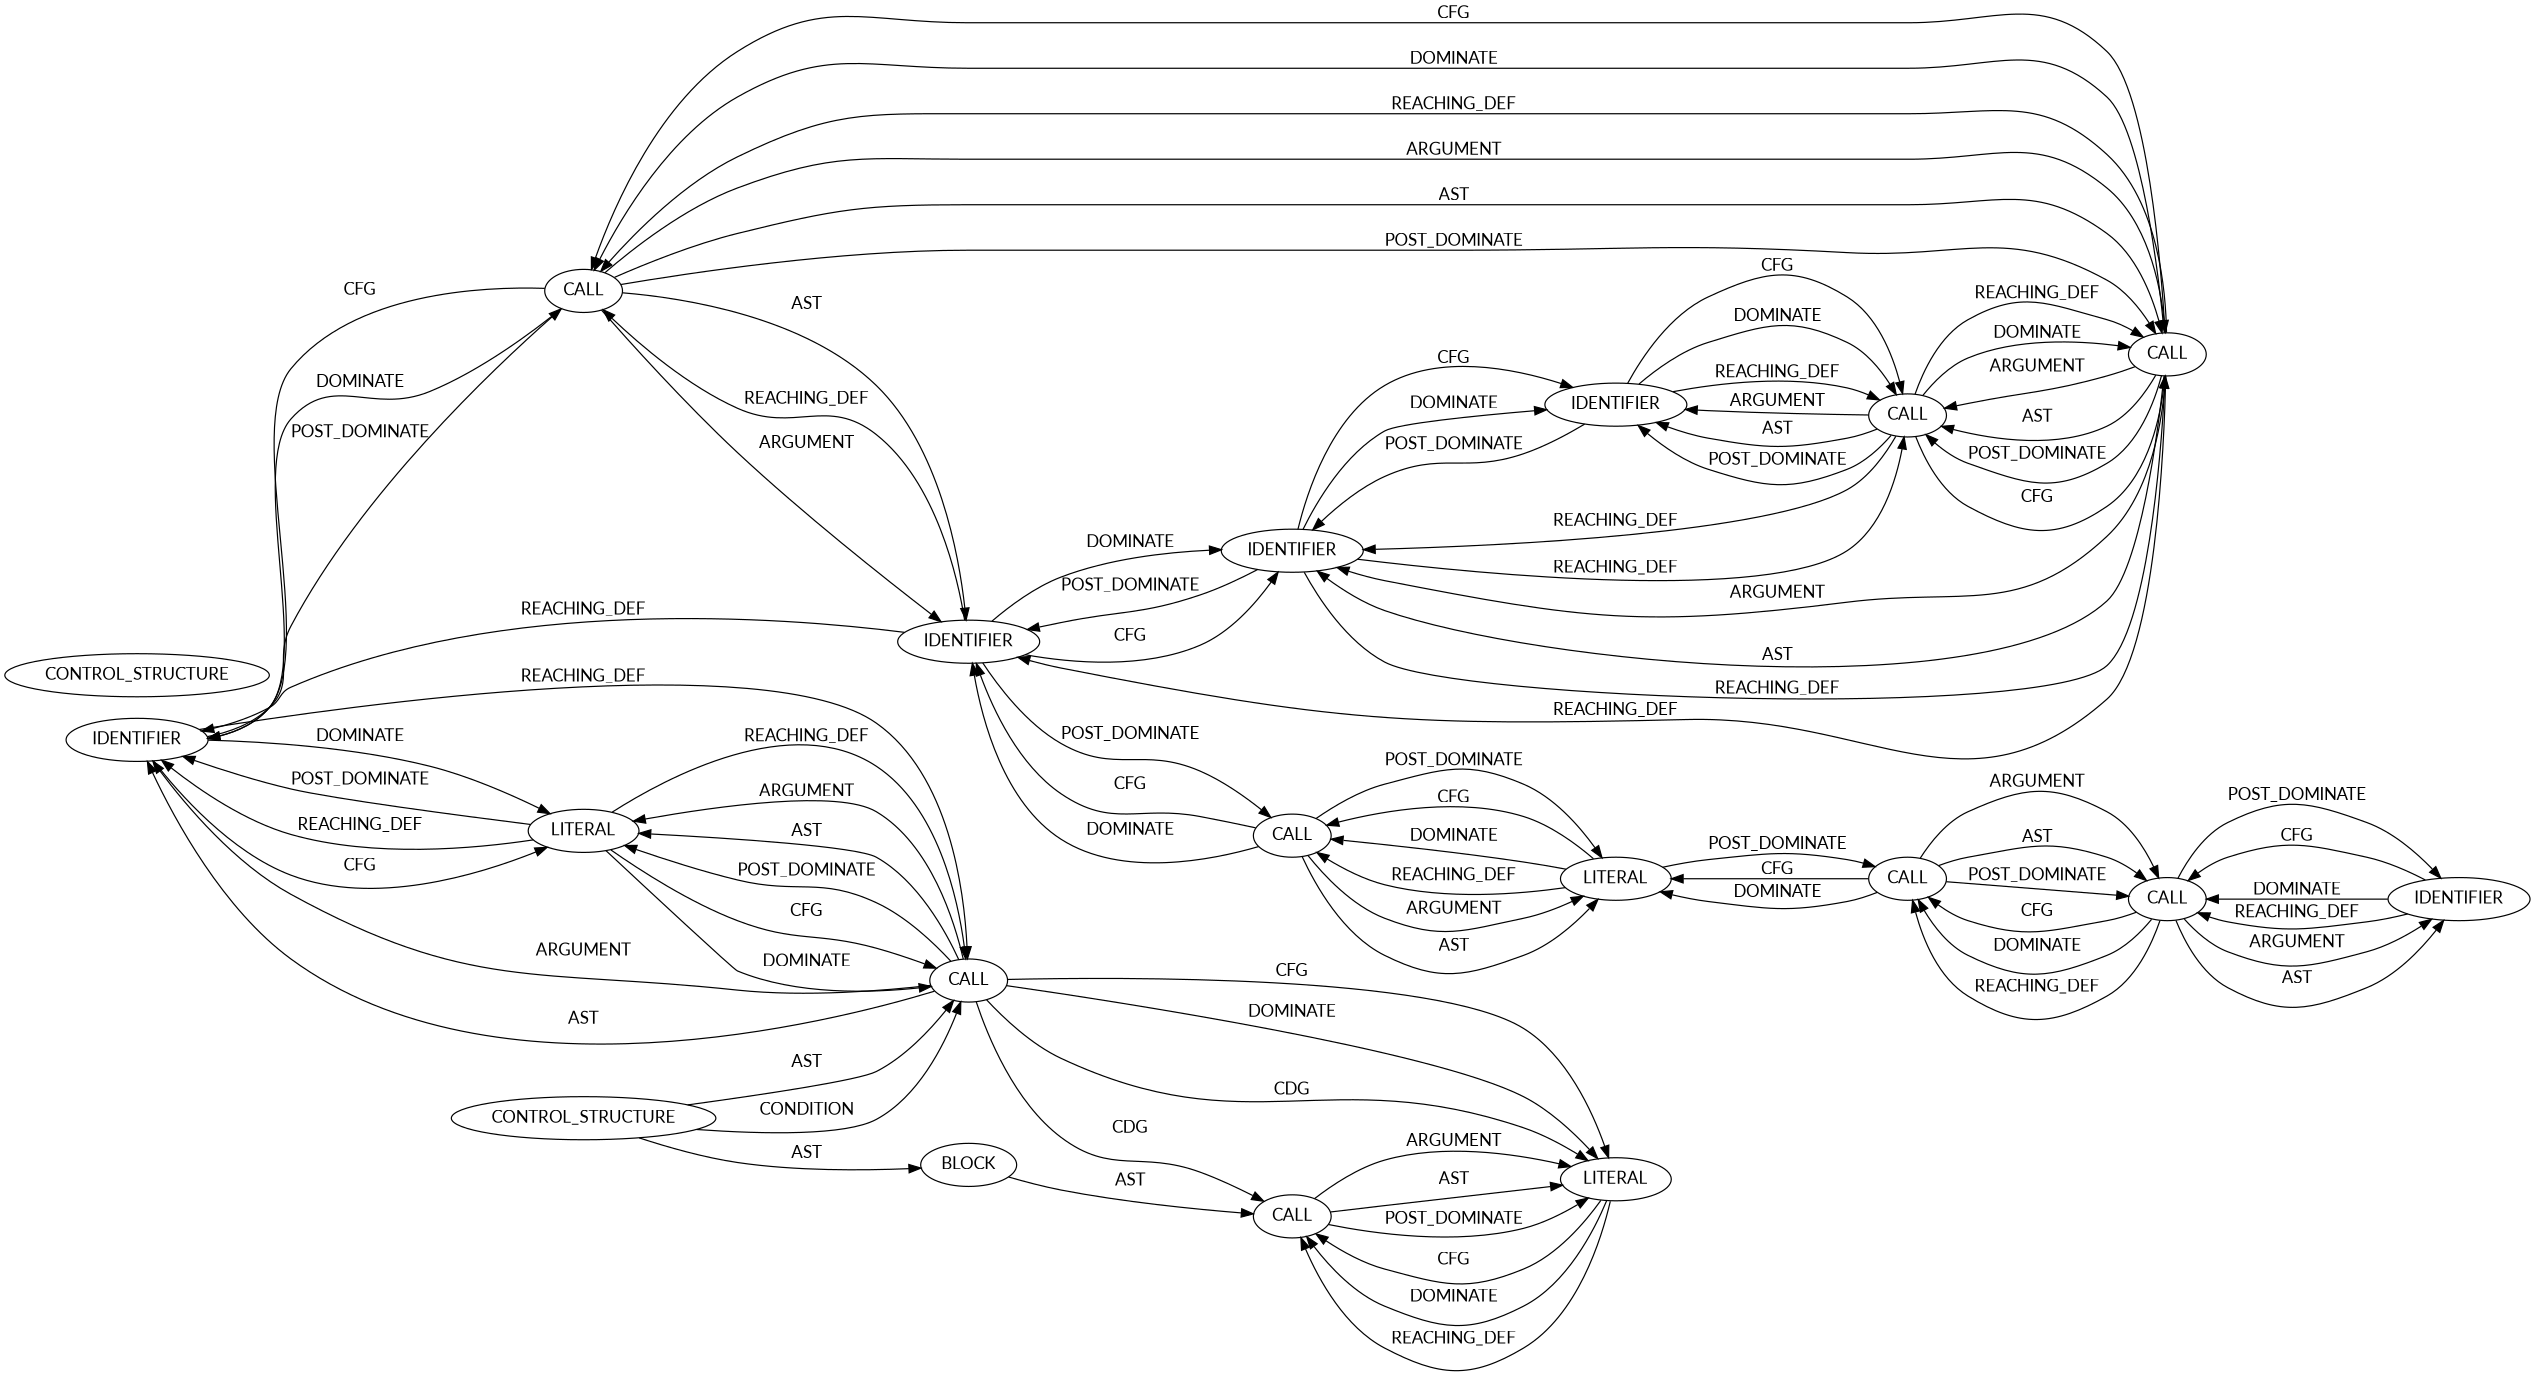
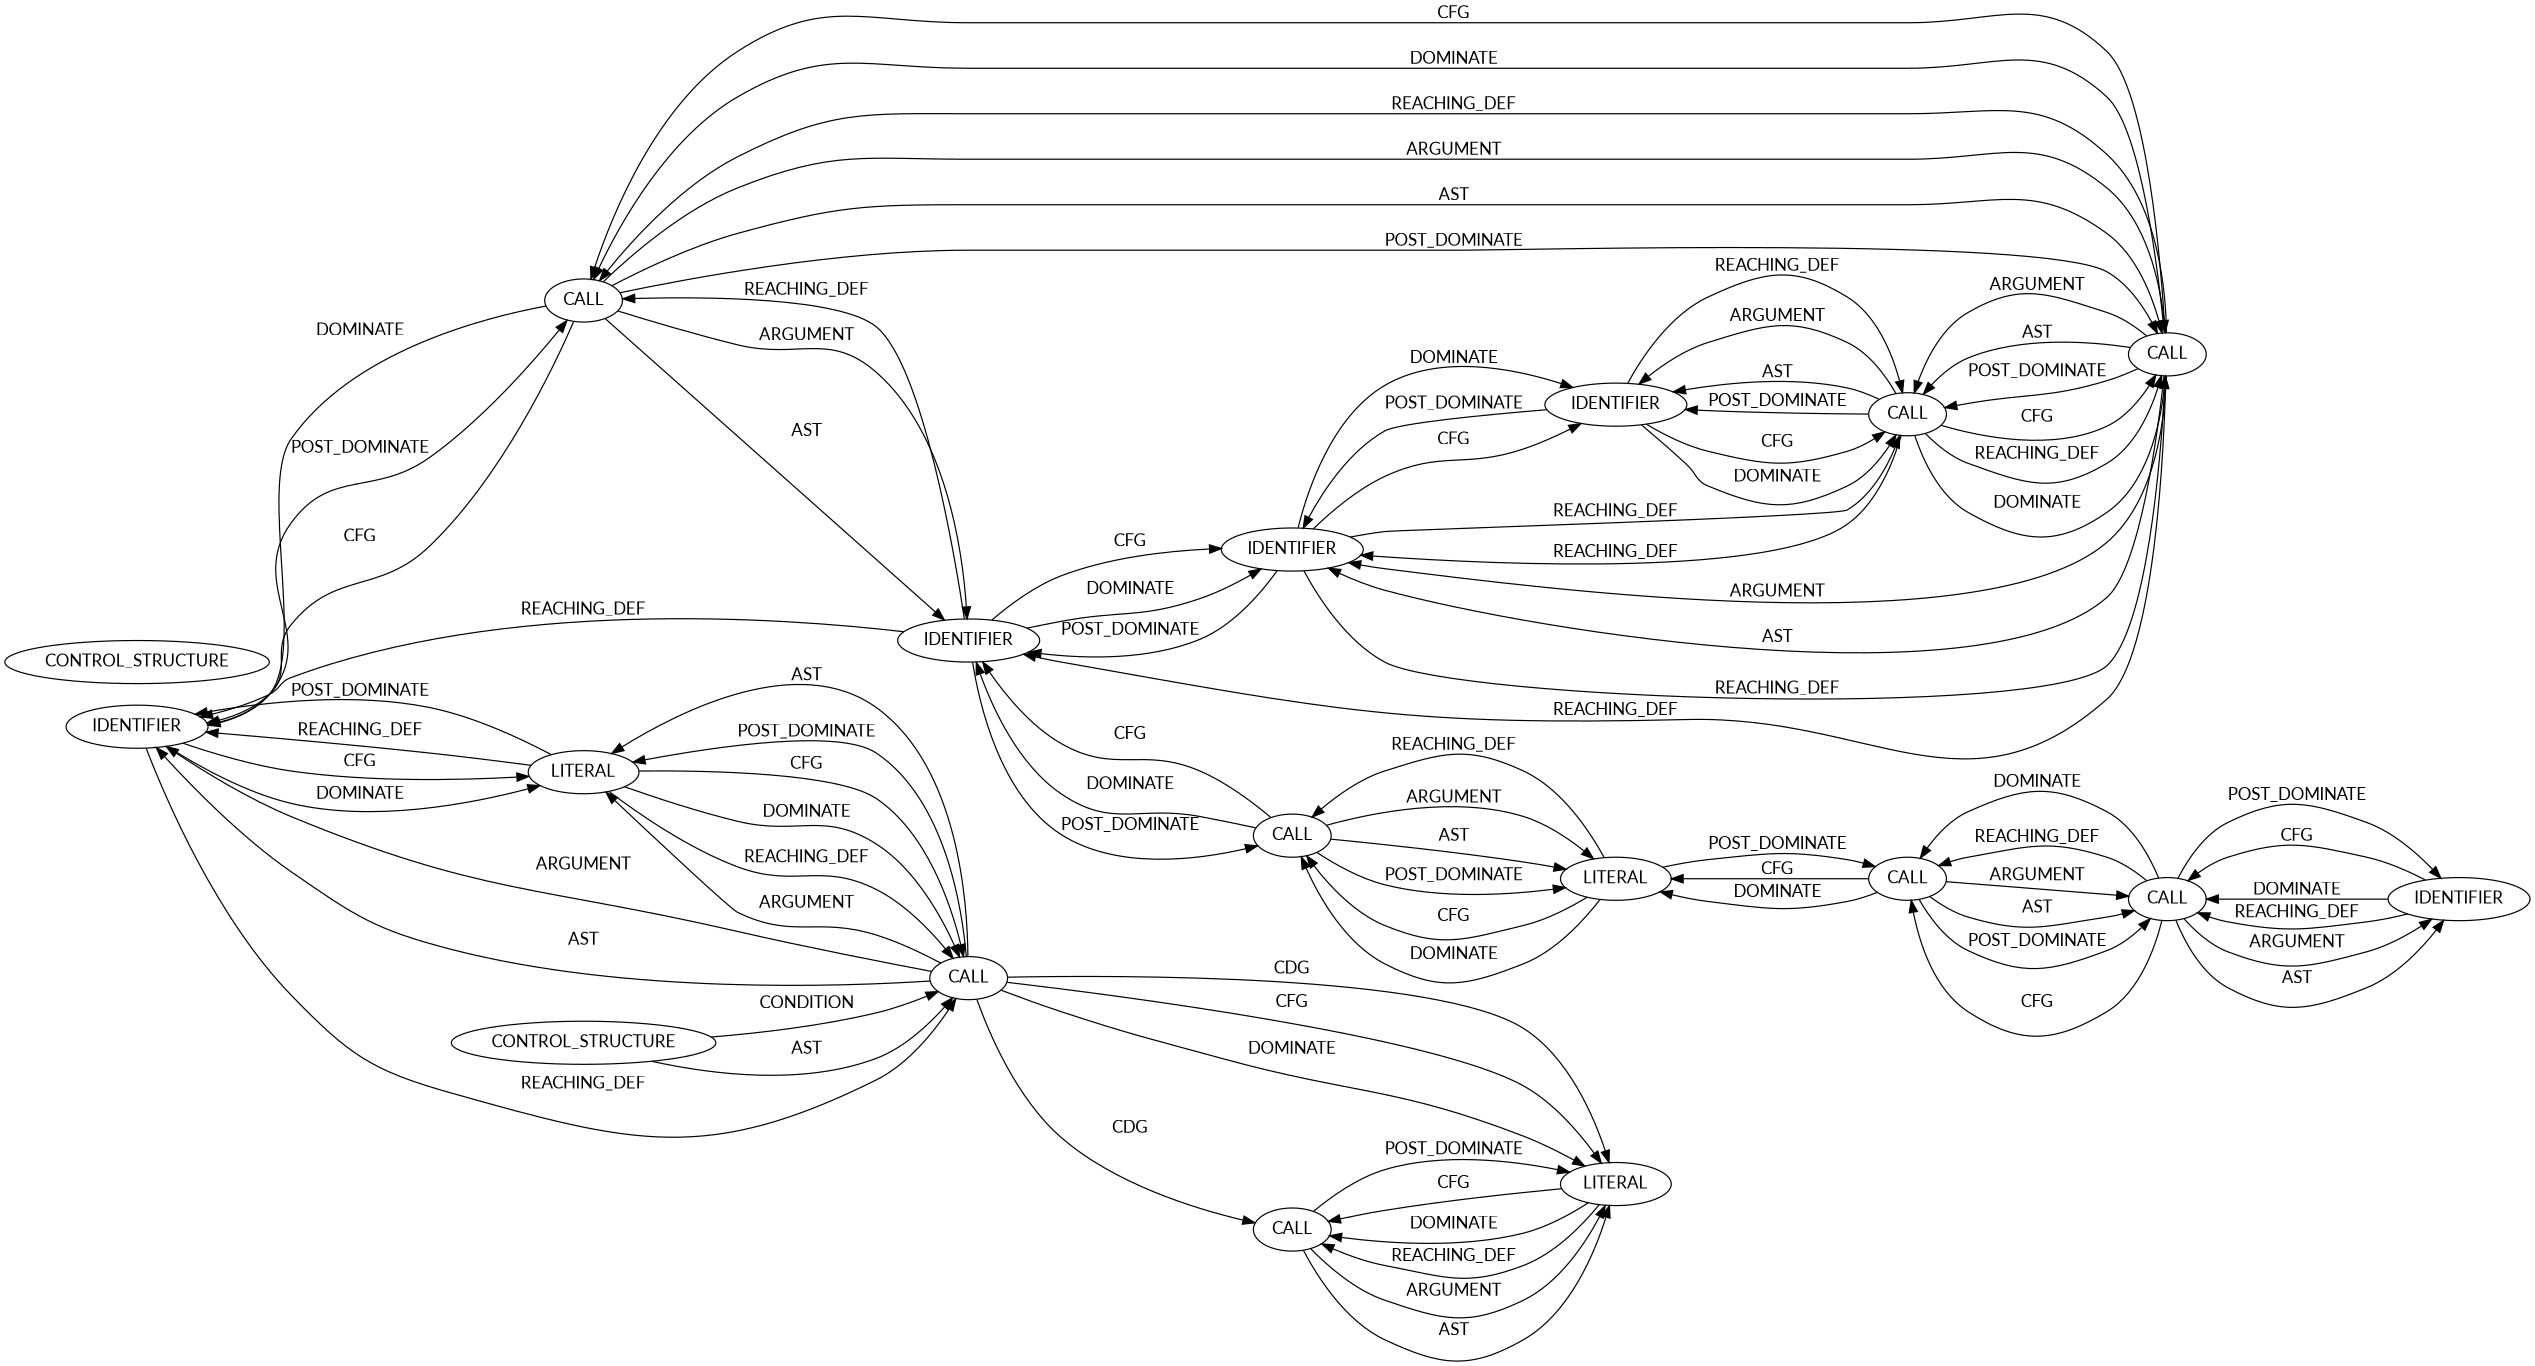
(969, 1165) -> none
